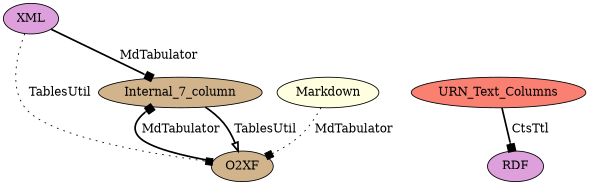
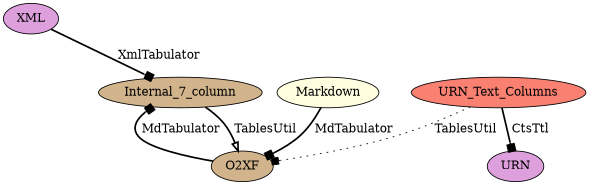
(157, 56) -> (157, 56)
(74, 134) -> (377, 141)
(301, 134) -> (301, 134)
(516, 166) -> (516, 166)
